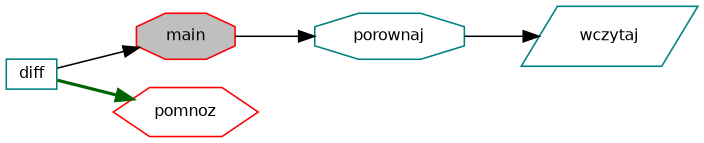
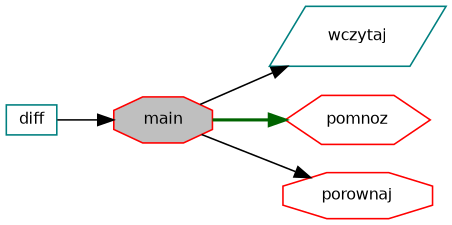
(390, 36) -> (358, 196)
(494, 36) -> (236, 89)
(87, 88) -> (241, 120)
